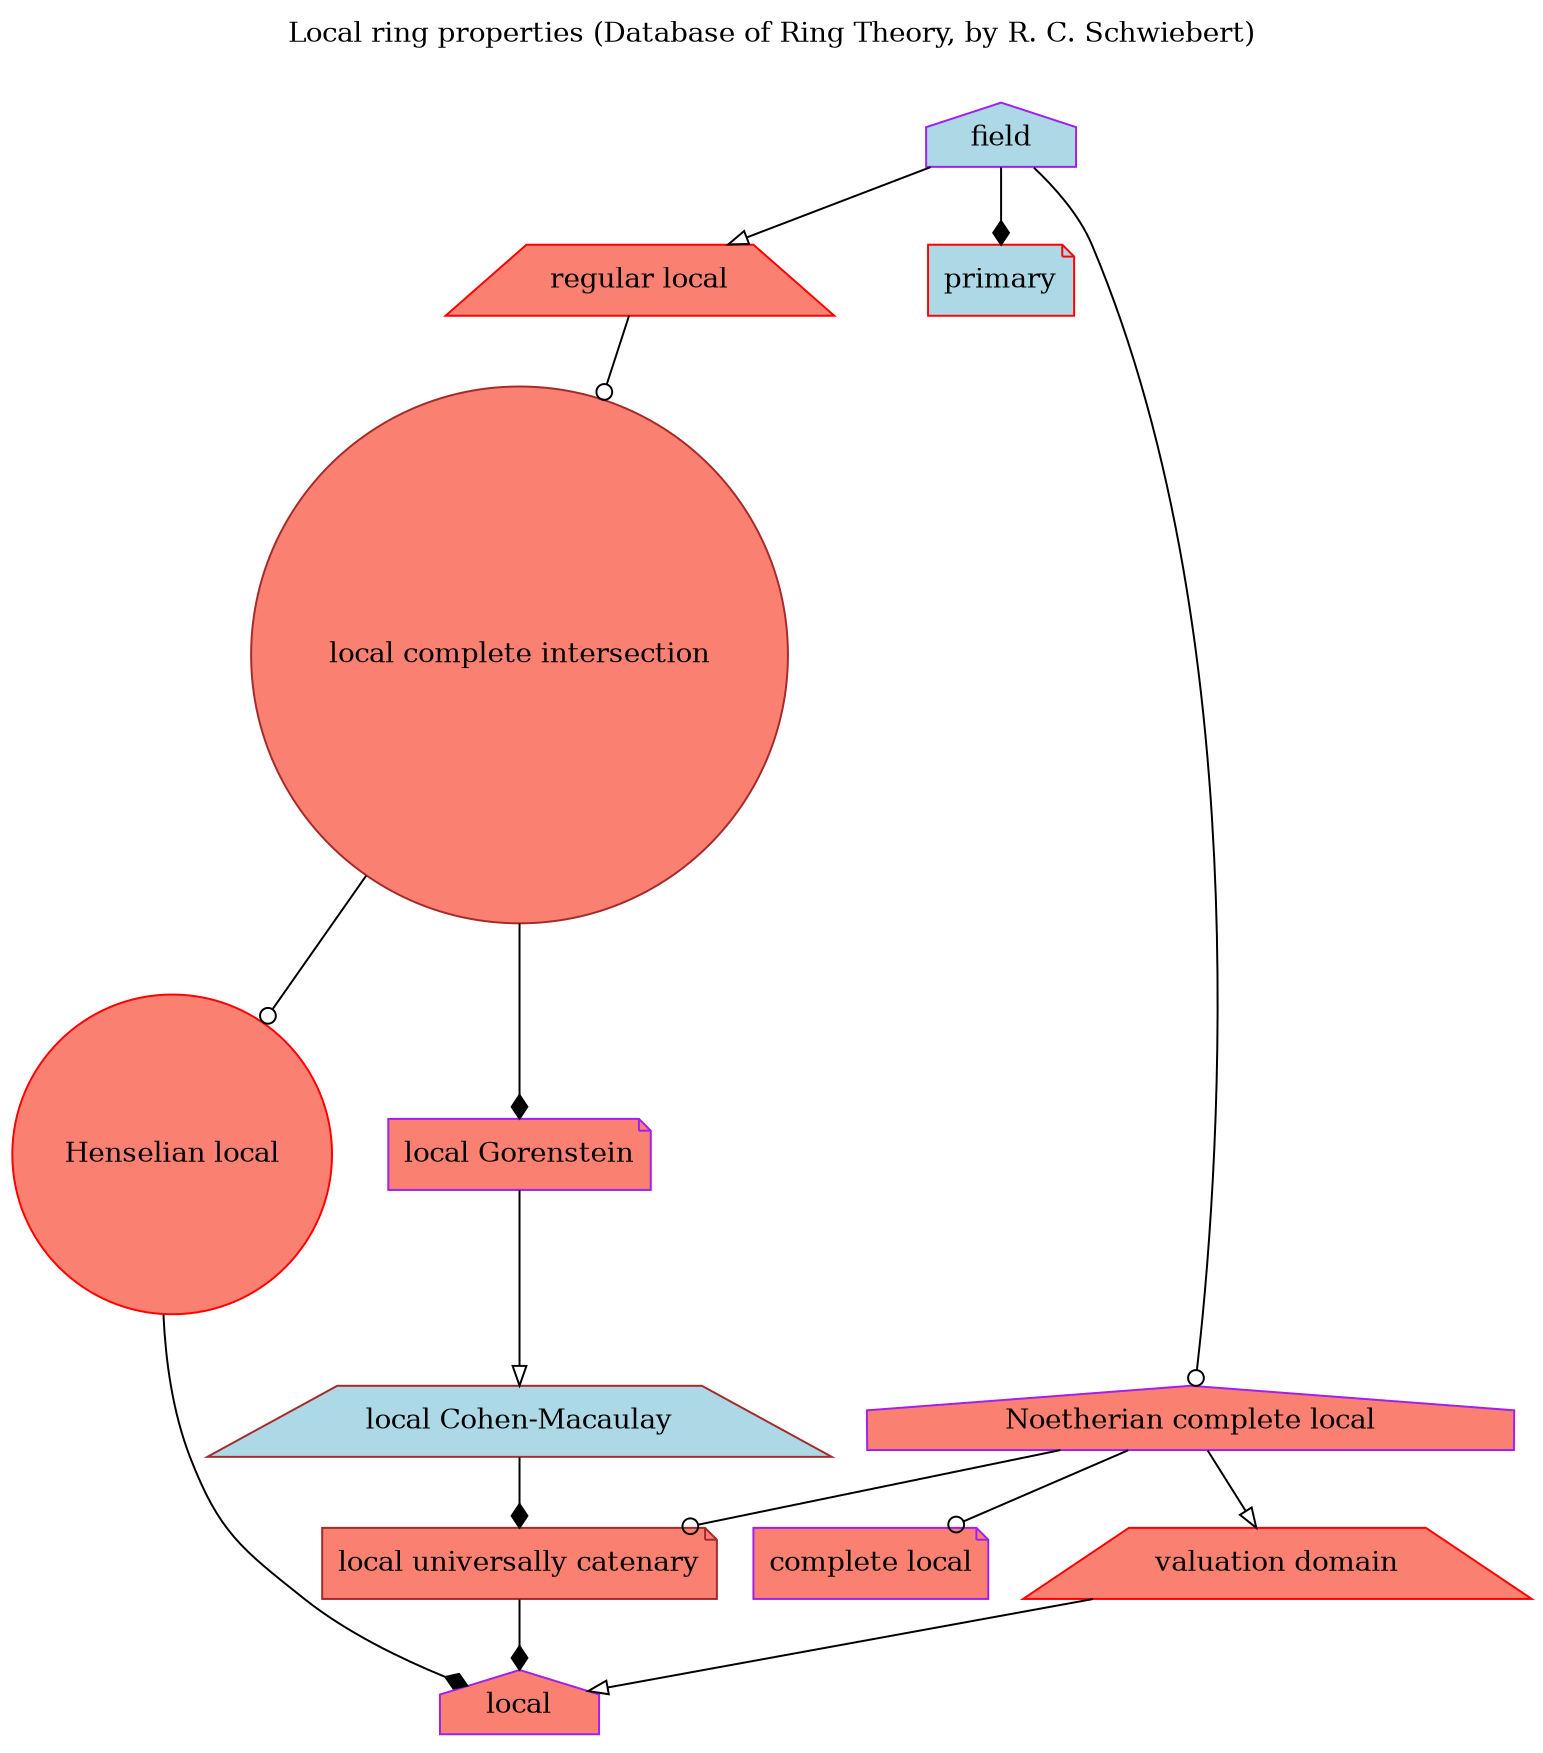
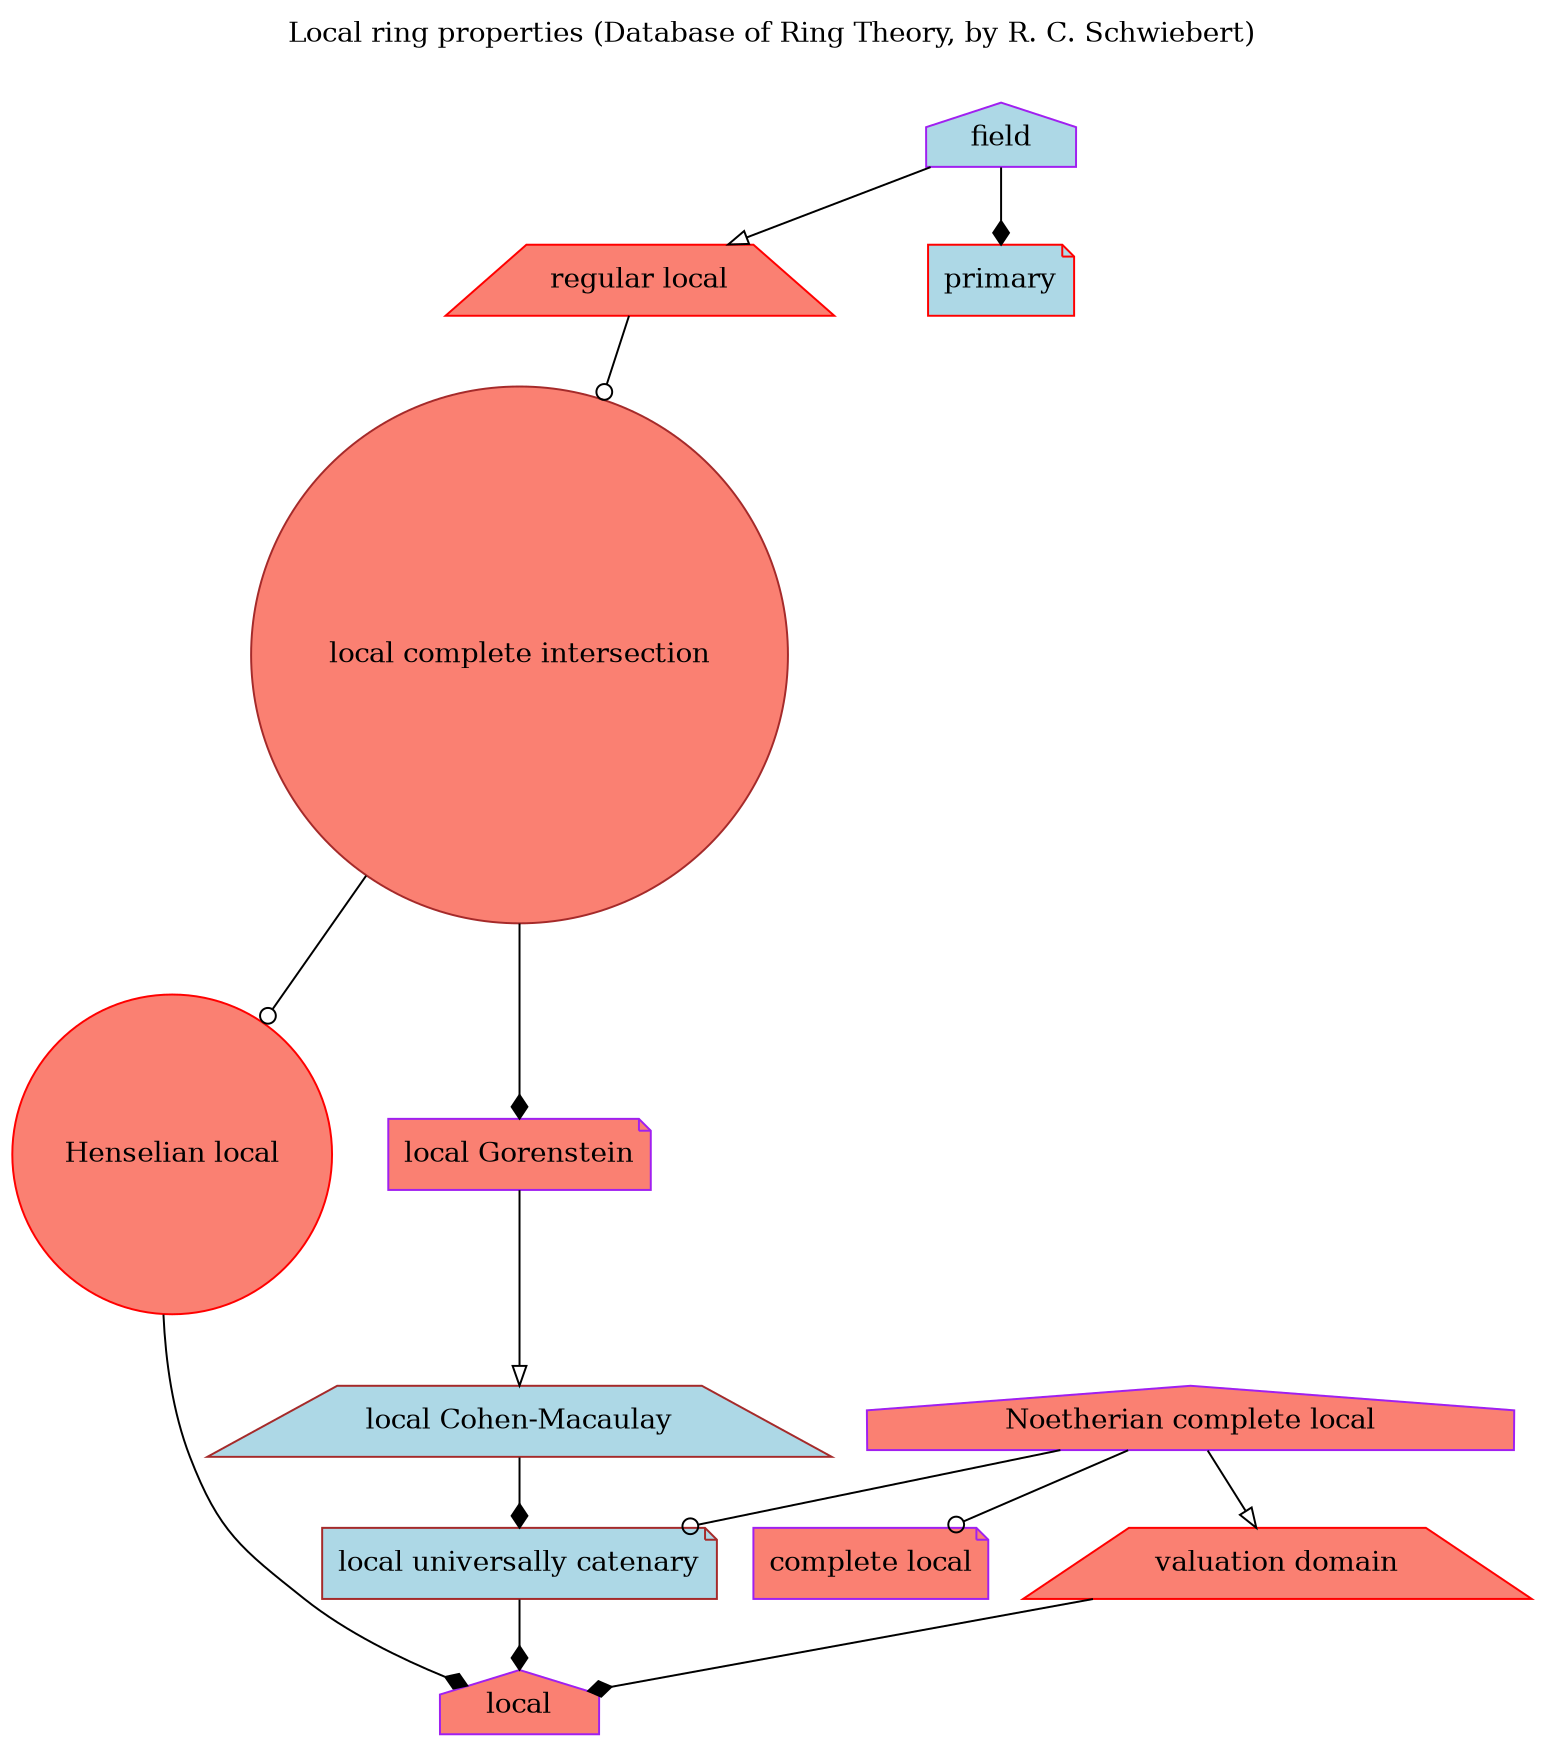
(1207, 752) -> none
(520, 1563) -> (520, 1563)
(850, 1643) -> (850, 1643)
